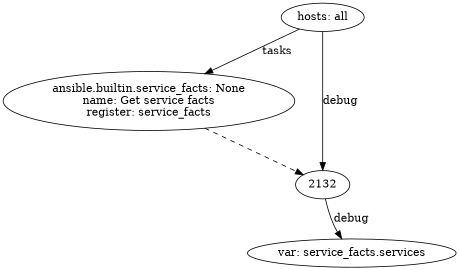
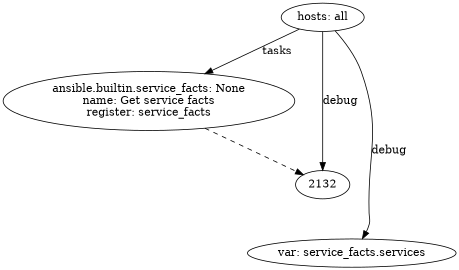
(330, 216) -> (372, 127)
